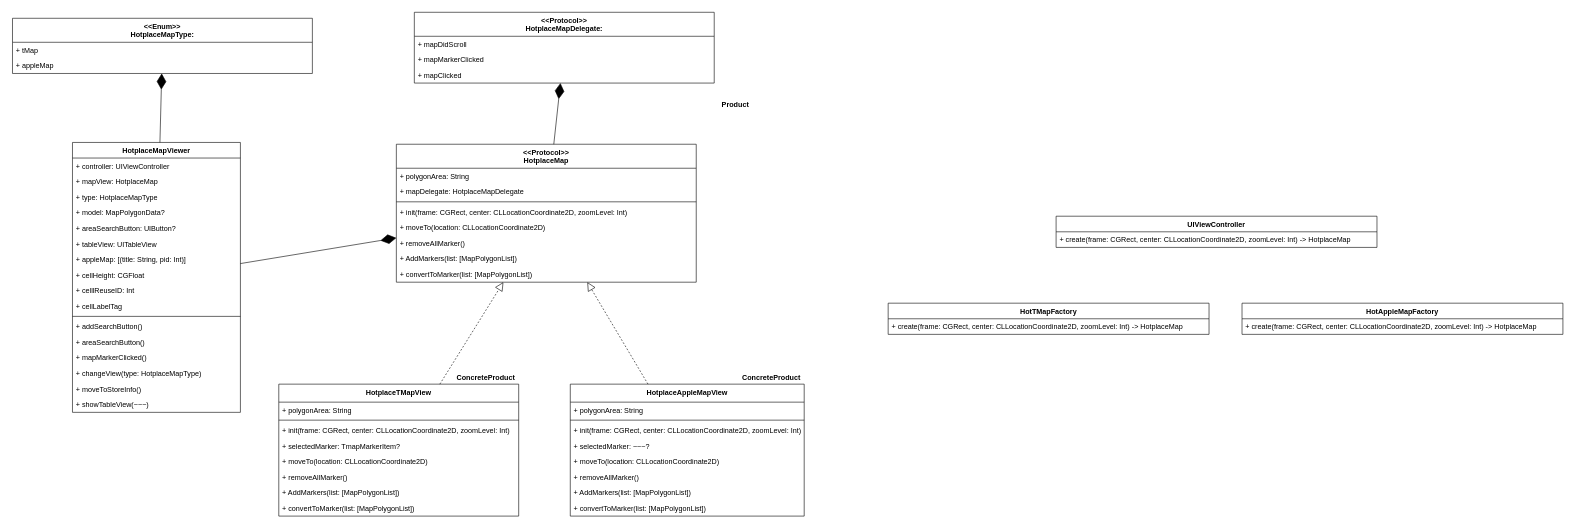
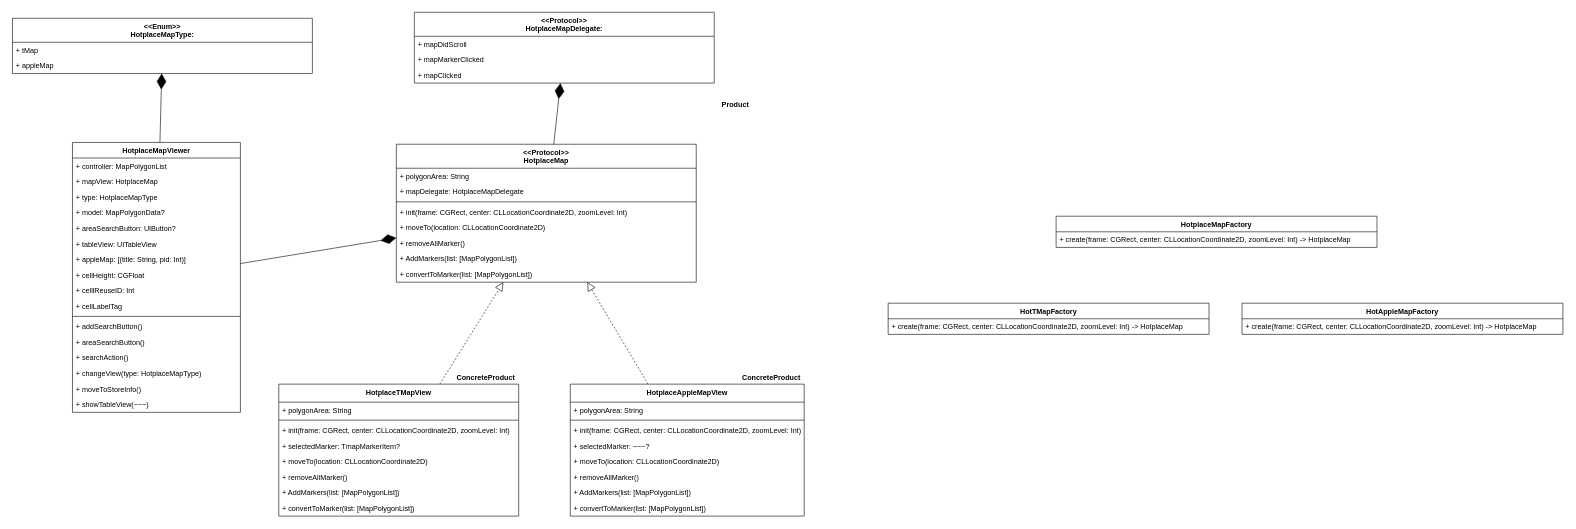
(129, 166) -> (125, 166)
(1217, 224) -> (1217, 224)
(113, 358) -> (106, 358)
